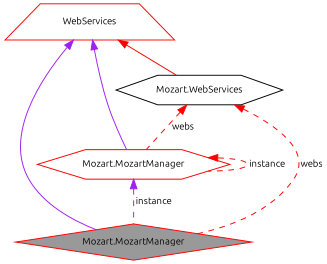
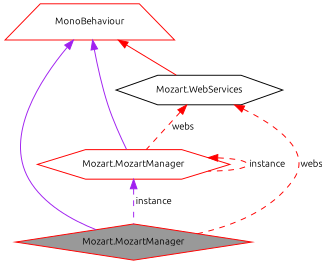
(90, 22) -> (90, 22)
